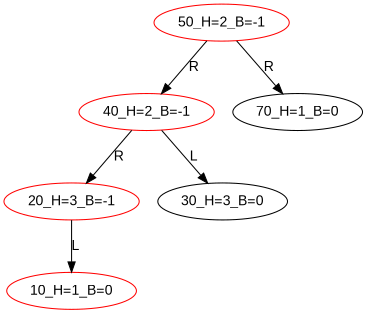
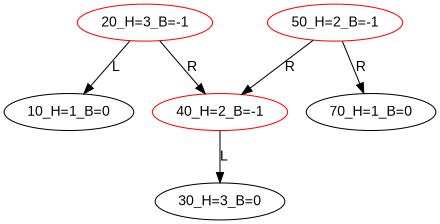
(113, 153) -> (179, 63)
(72, 291) -> (69, 112)
